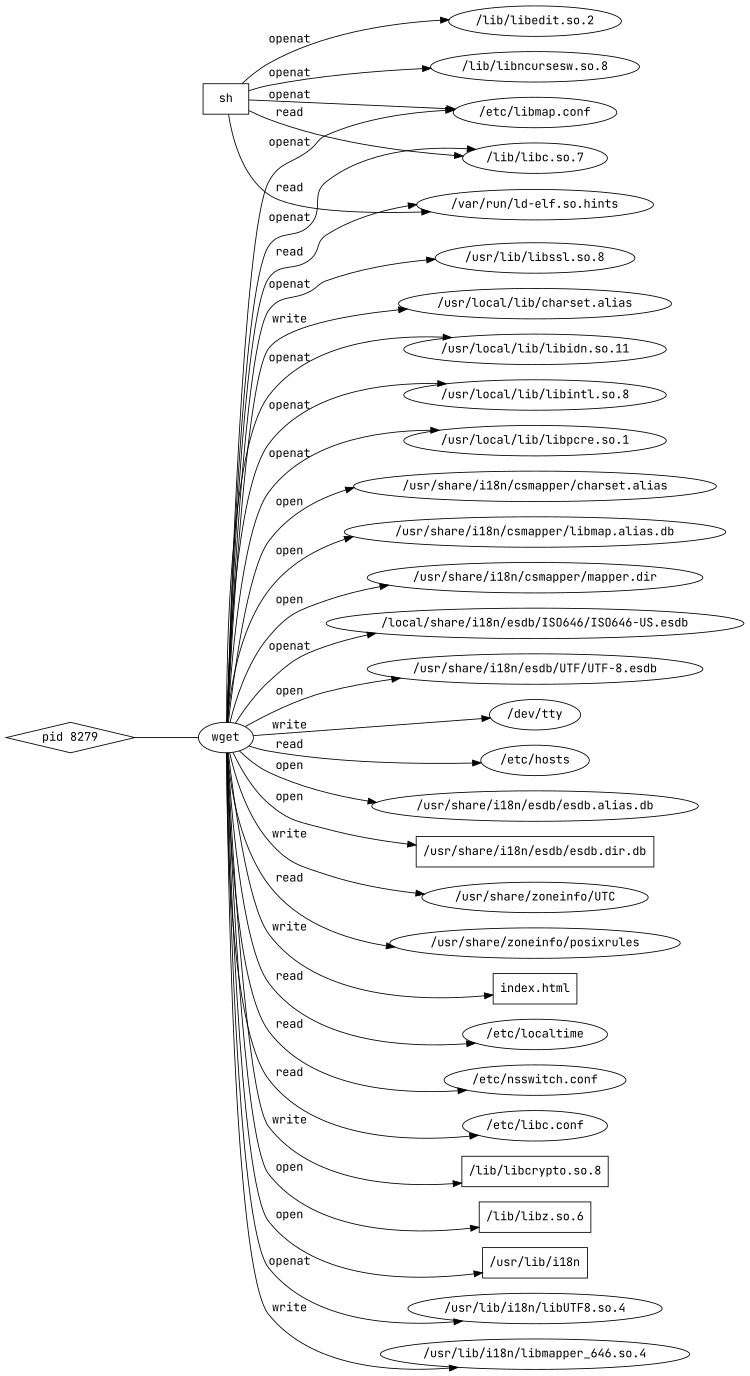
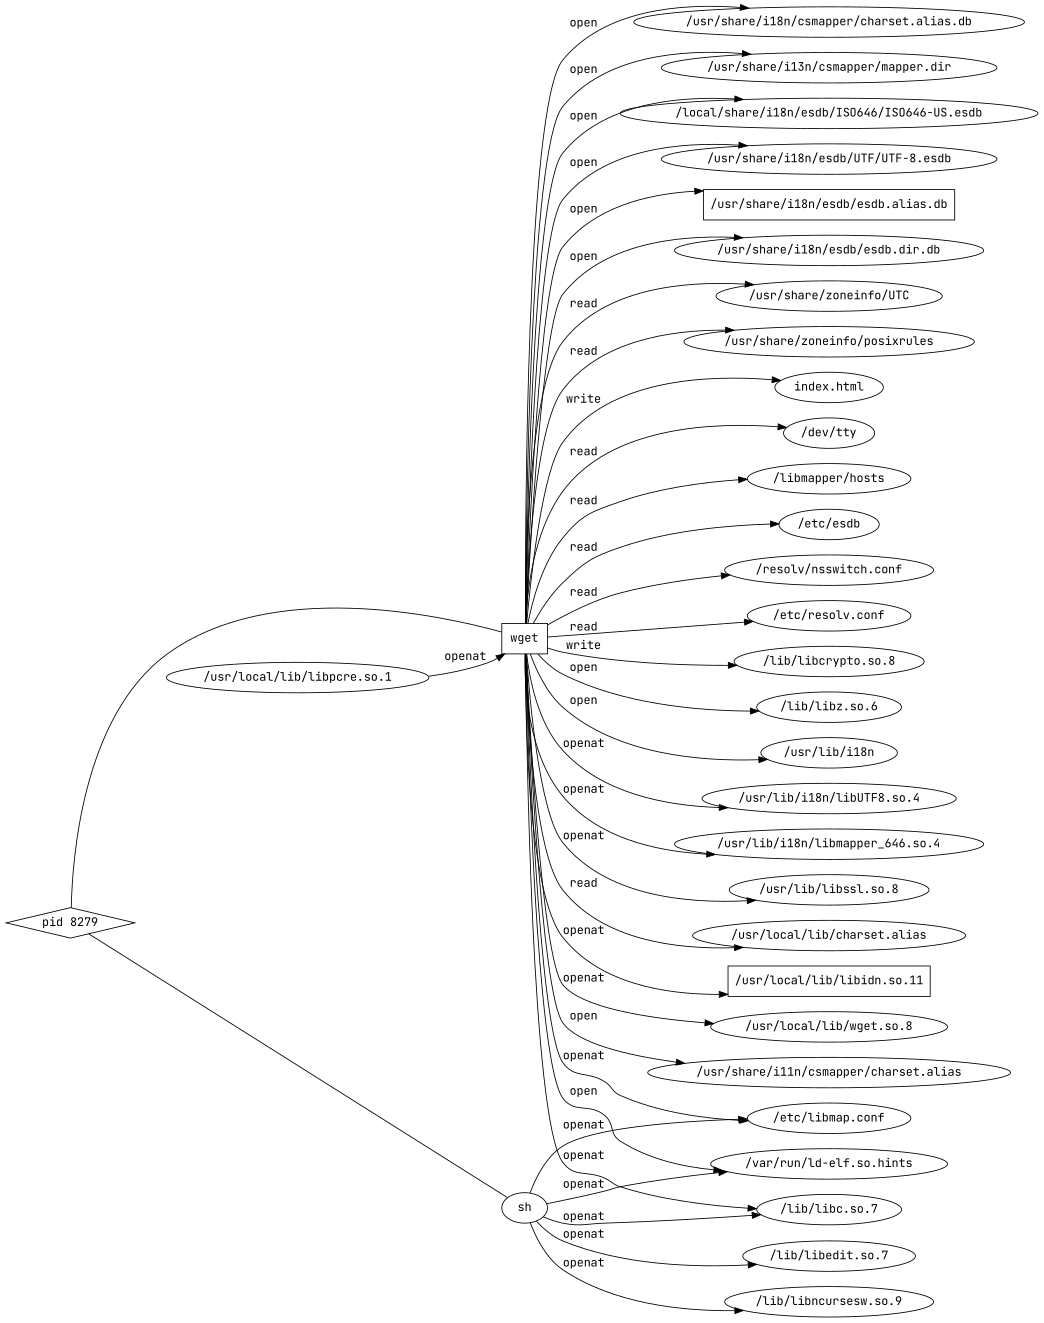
(535, 21) -> (829, 1256)
(535, 67) -> (829, 1302)
(226, 99) -> (525, 1208)
(290, 113) -> (584, 1217)
(290, 188) -> (584, 1185)
(290, 252) -> (584, 1092)
(290, 319) -> (584, 884)
(535, 349) -> (829, 981)
(535, 395) -> (829, 1027)
(535, 486) -> (829, 1073)
(257, 517) -> (464, 670)
(535, 532) -> (829, 22)
(535, 578) -> (829, 68)
(290, 647) -> (584, 116)
(290, 725) -> (584, 452)
(226, 738) -> (525, 639)
(535, 760) -> (829, 479)
(535, 806) -> (829, 205)
(290, 834) -> (584, 304)
(535, 852) -> (829, 250)
(535, 989) -> (829, 387)
(535, 1034) -> (829, 525)
none -> (298, 1066)
(535, 1080) -> (829, 570)
(535, 1126) -> (829, 616)
(535, 1172) -> (829, 662)
(535, 1217) -> (829, 707)
(535, 1263) -> (829, 753)
(290, 1308) -> (584, 790)
